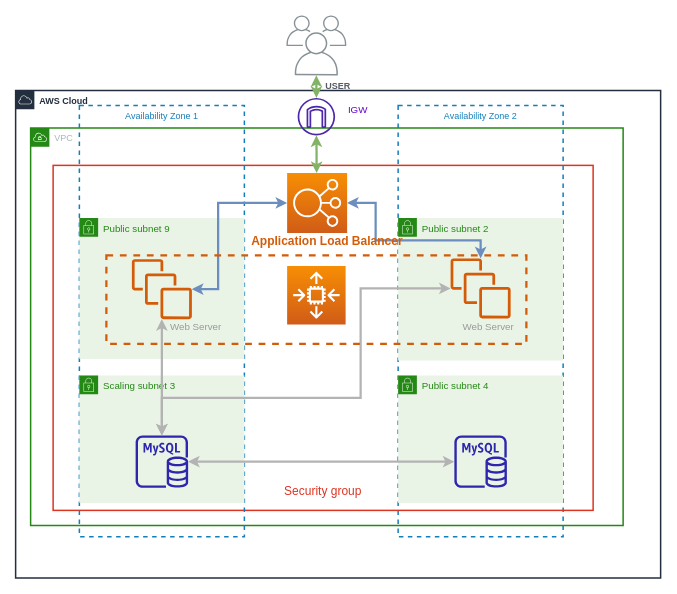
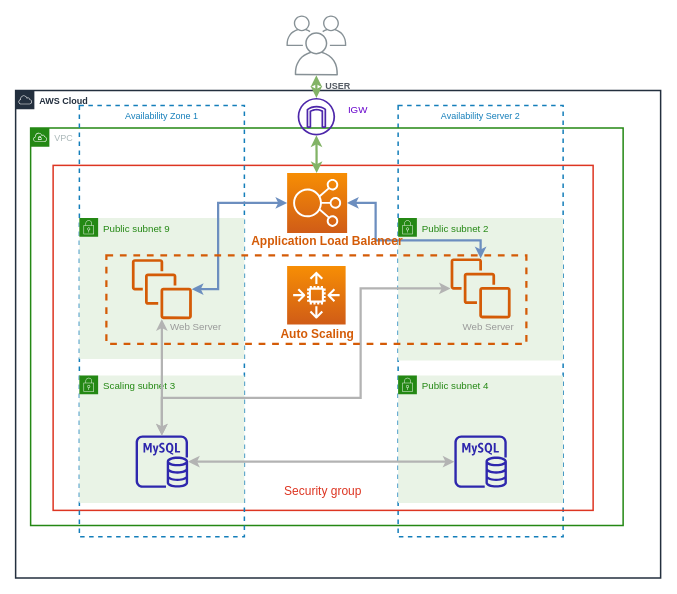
(480, 116) -> (480, 116)
none -> (317, 334)
